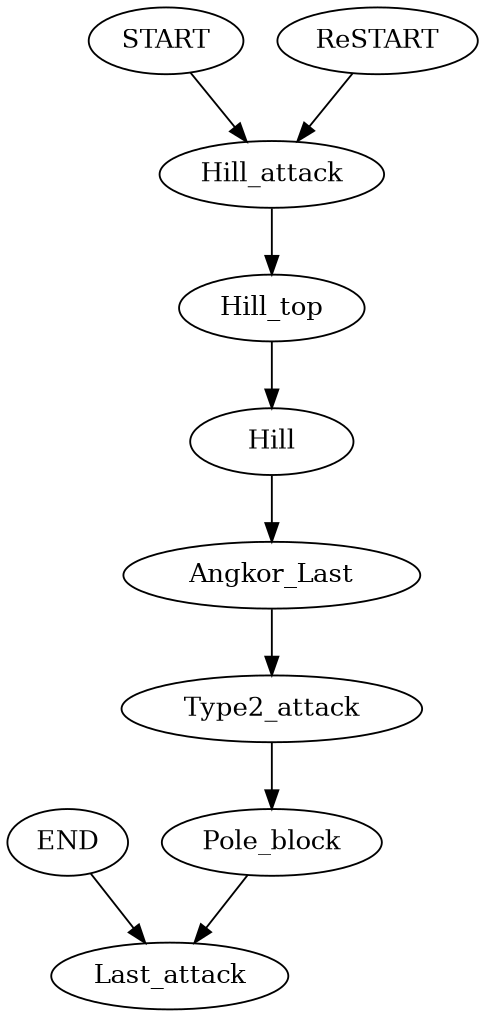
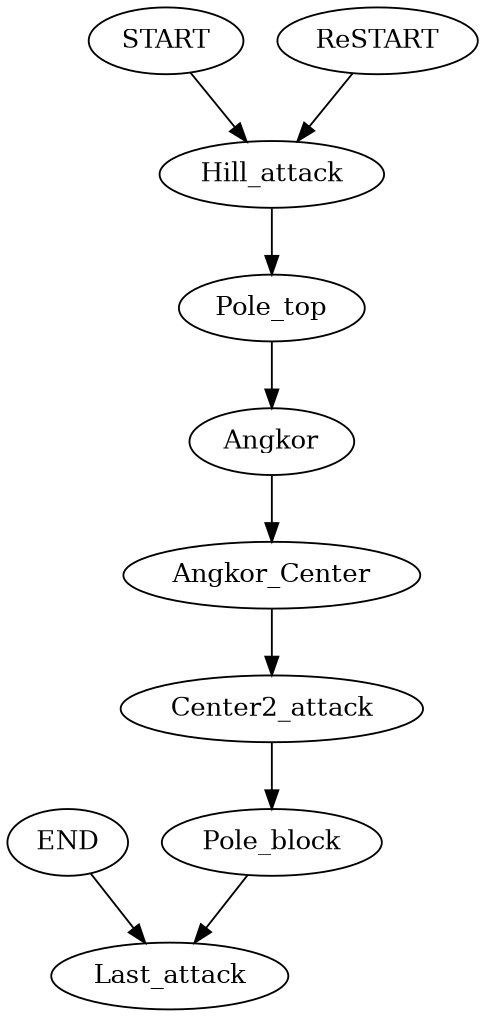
(272, 308) -> (272, 308)
(272, 442) -> (272, 442)
(272, 575) -> (272, 575)
(272, 709) -> (272, 709)
